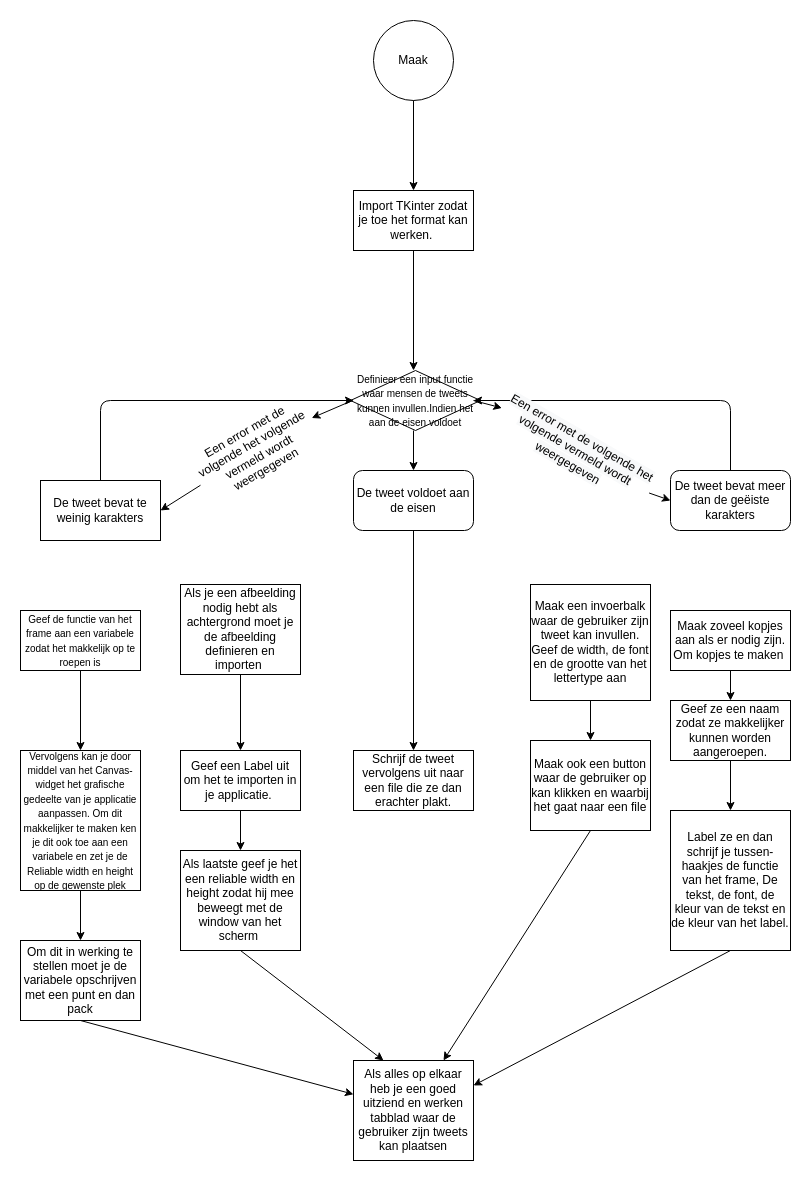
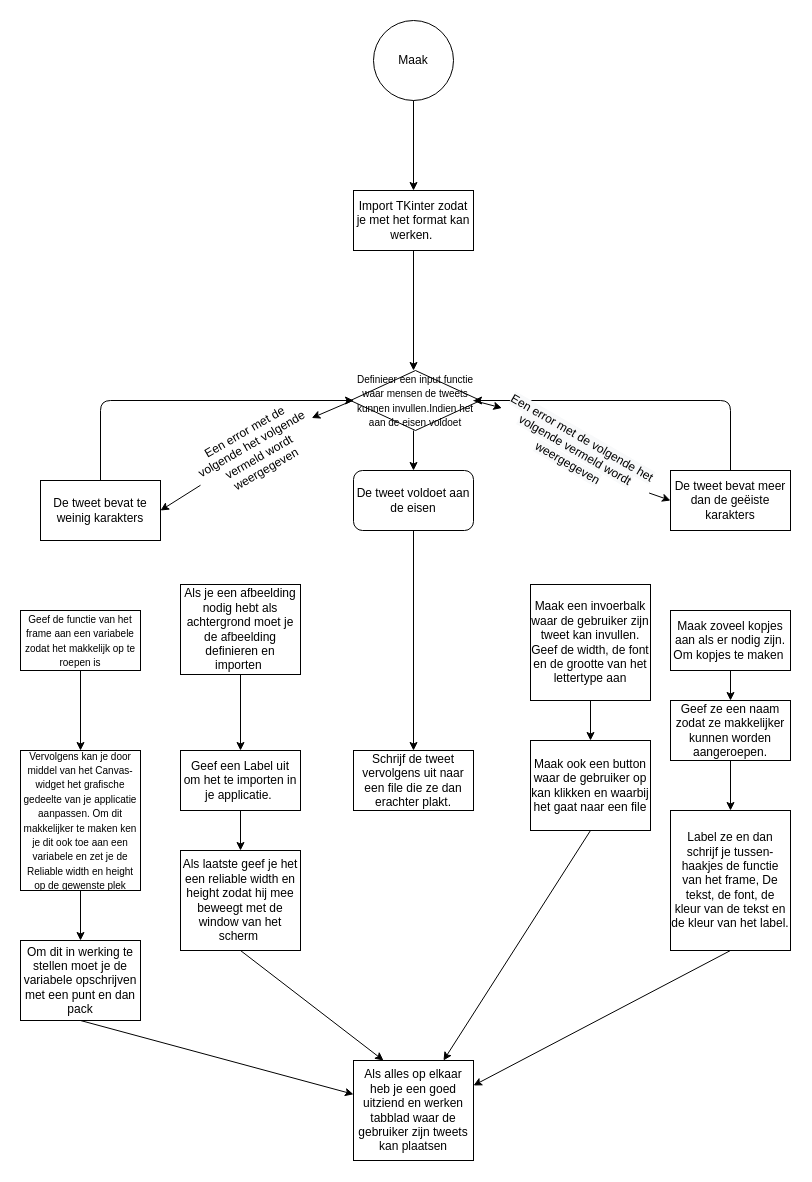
(414, 221) -> (414, 221)
(731, 501) -> (731, 501)
